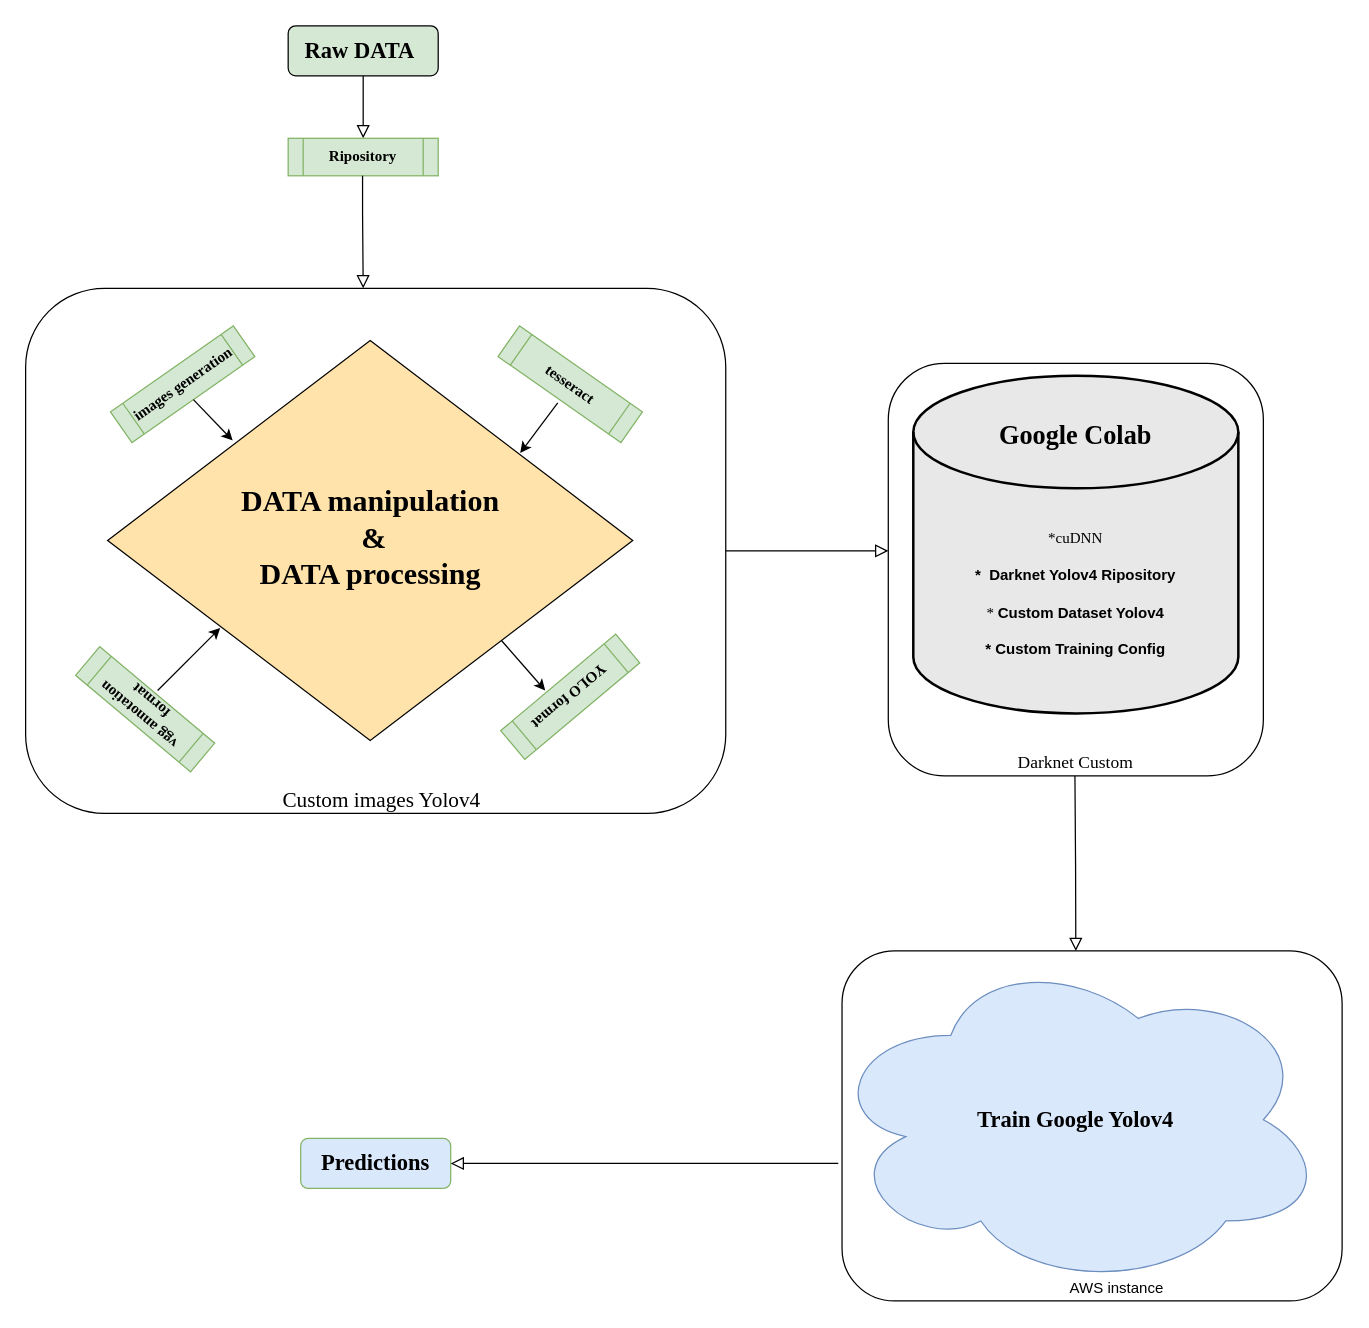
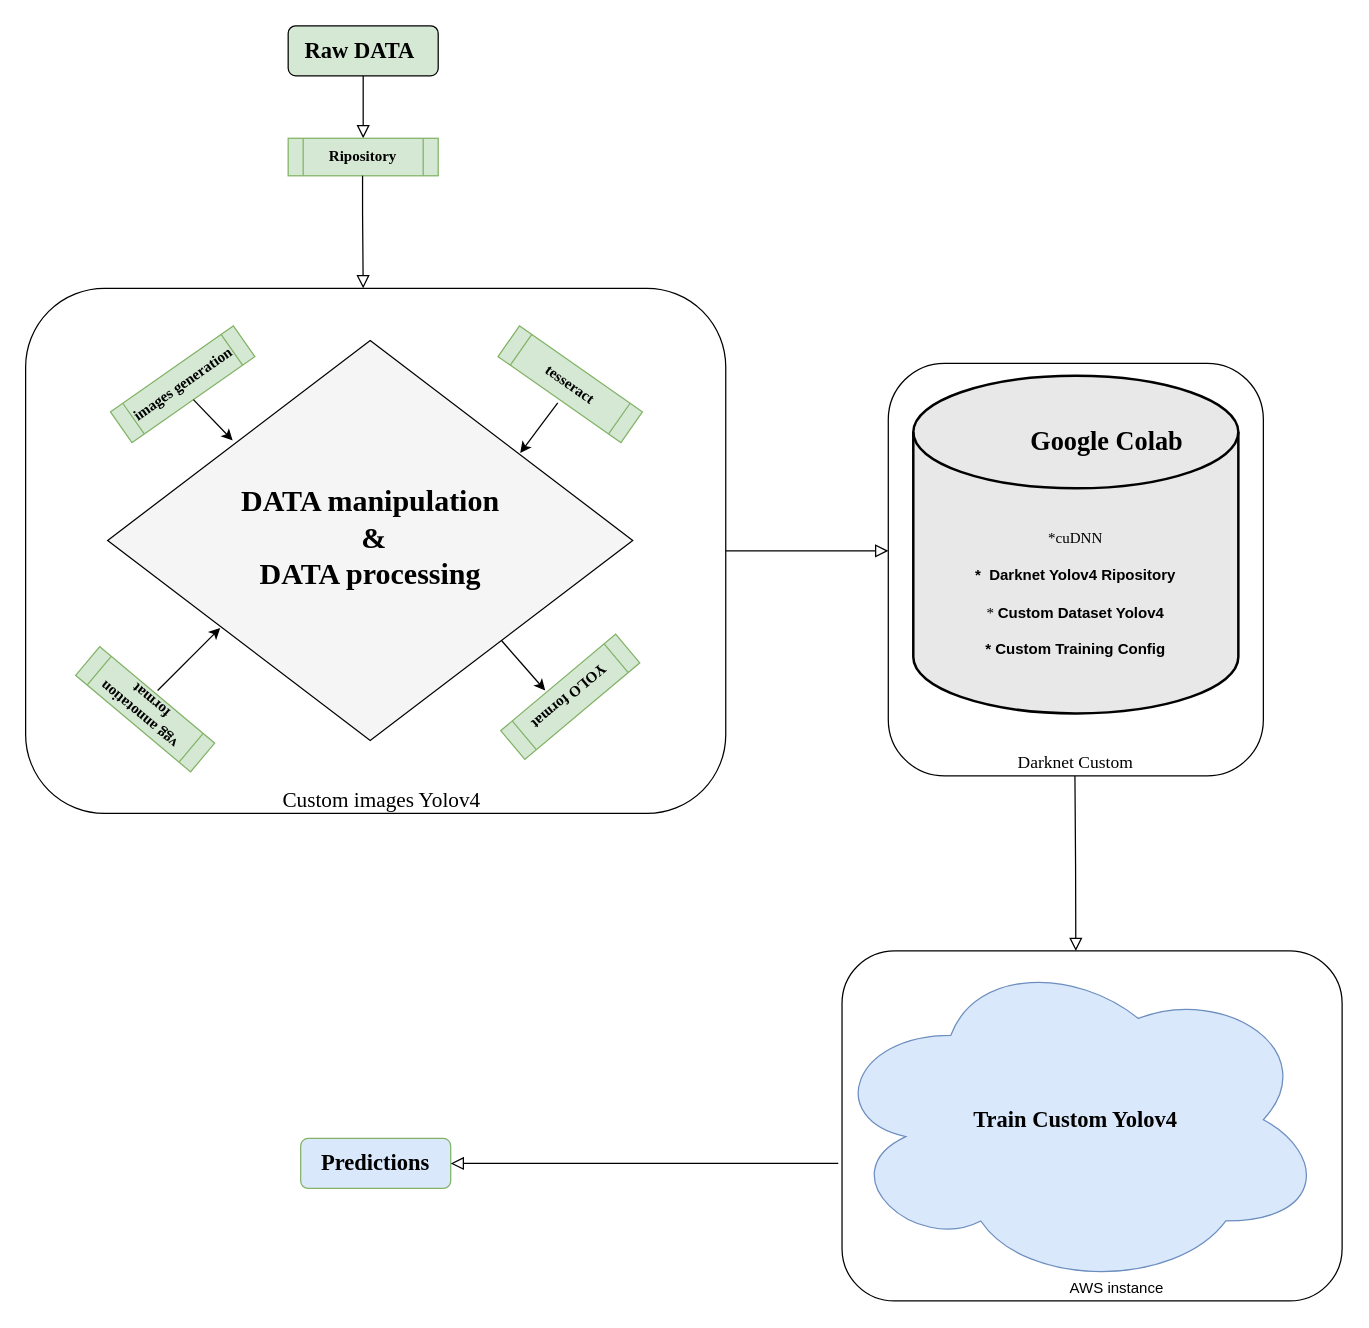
(1076, 435) -> (1107, 441)
(370, 540) -> (370, 540)
(1076, 1119) -> (1076, 1119)
